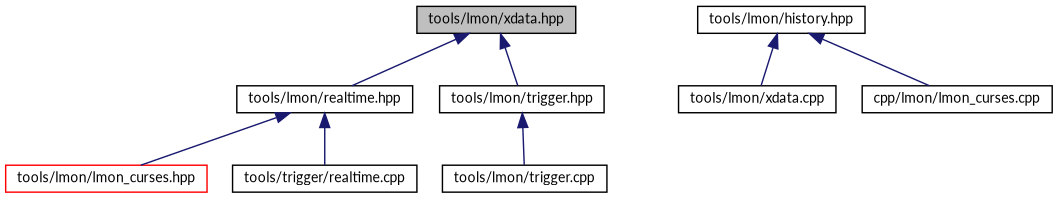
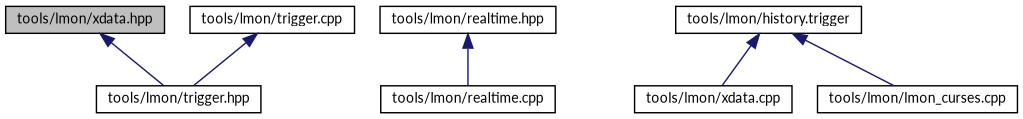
(781, 20) -> (769, 20)
(404, 62) -> none
(957, 99) -> (917, 99)
(524, 146) -> (220, 64)
(106, 179) -> none
(325, 179) -> (468, 99)
